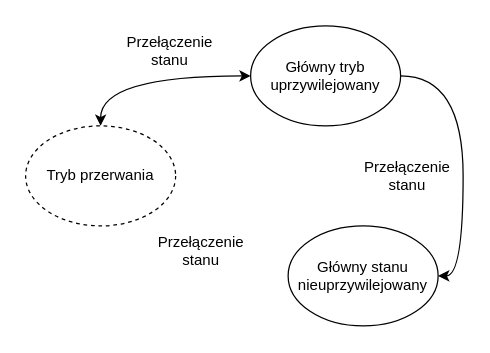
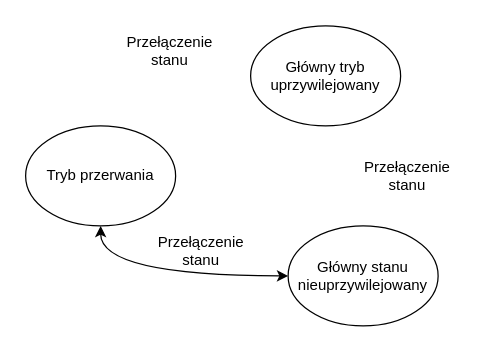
(164, 80) -> none
(463, 163) -> none
(101, 176) -> (101, 176)
none -> (186, 271)
